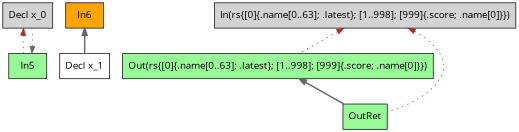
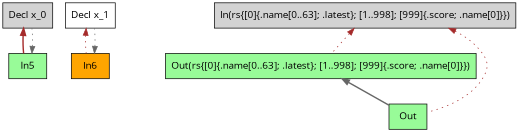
(23, 44) -> (23, 44)
(85, 44) -> (95, 37)
none -> (86, 44)
(365, 117) -> (408, 117)
